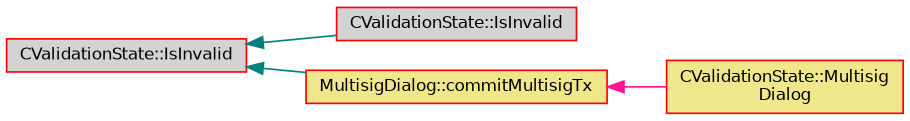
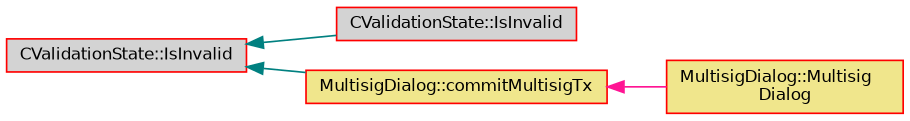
(785, 87) -> (785, 87)
